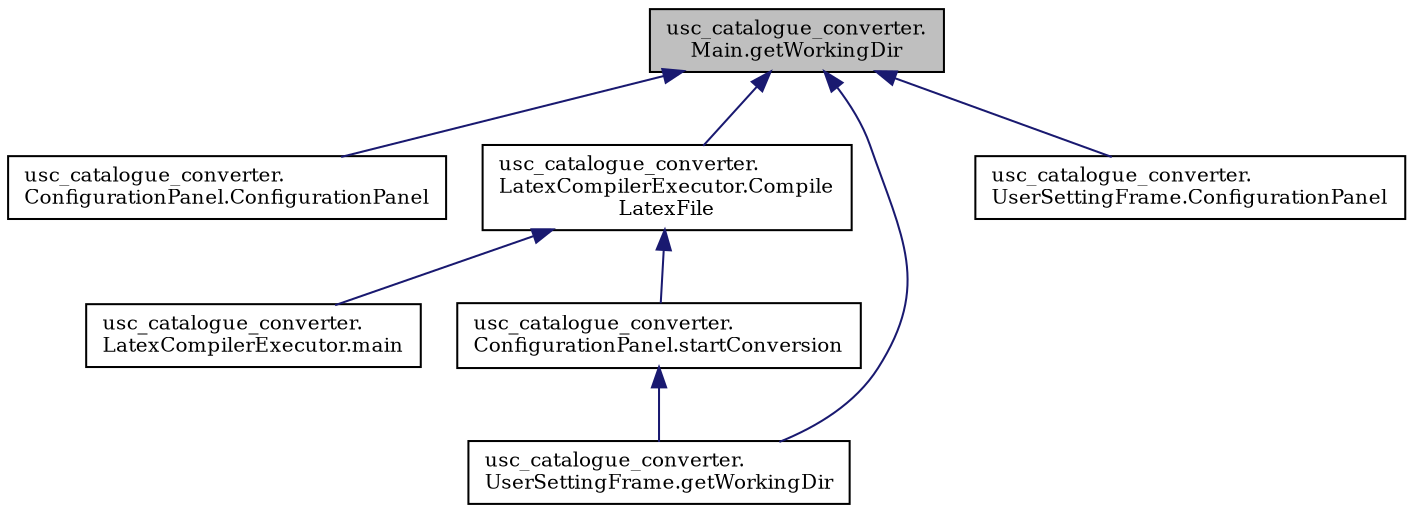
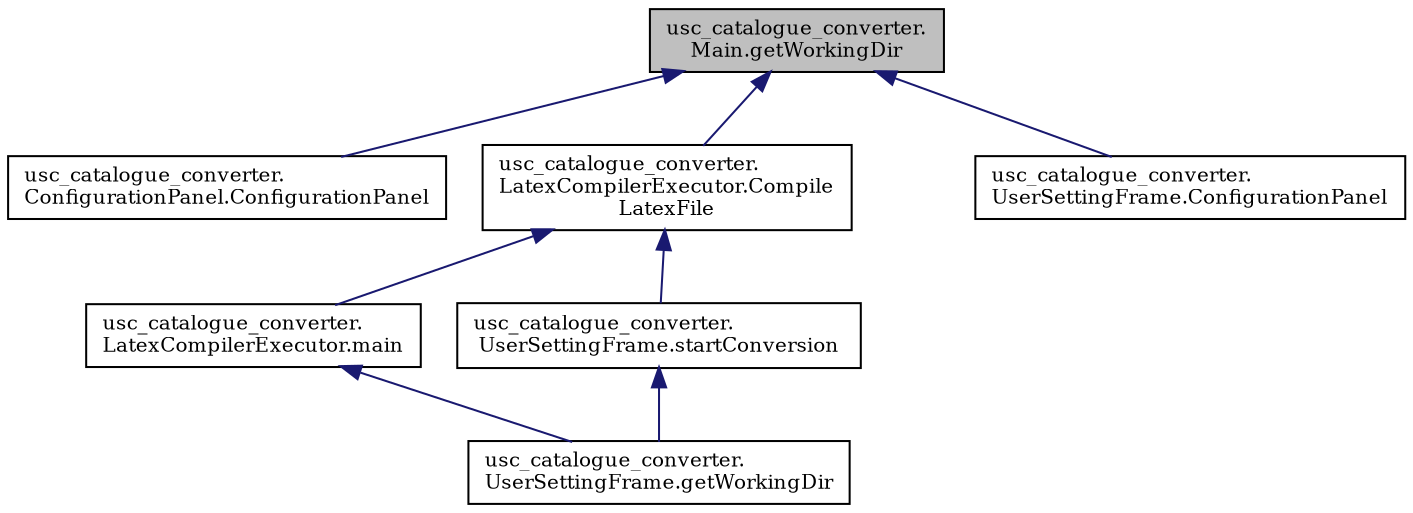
(907, 286) -> (466, 407)
(659, 336) -> (659, 336)
